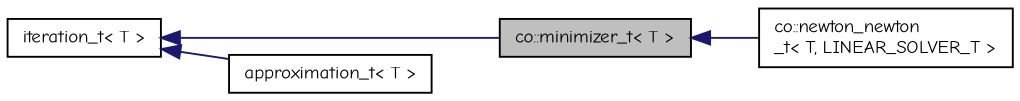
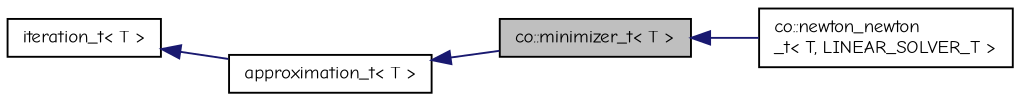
(340, 38) -> (475, 54)
